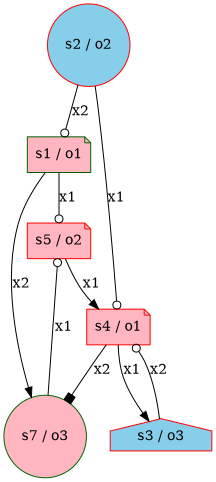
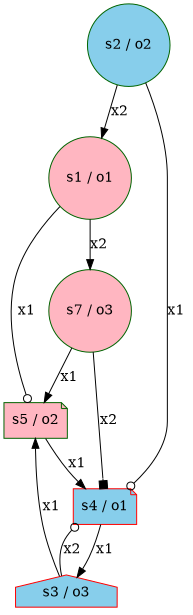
(89, 45) -> (129, 45)
(72, 107) -> (111, 107)
(59, 155) -> (90, 178)
(59, 241) -> (36, 420)
(118, 327) -> (105, 507)
(53, 331) -> (60, 371)
(89, 369) -> (98, 415)
none -> (41, 514)
